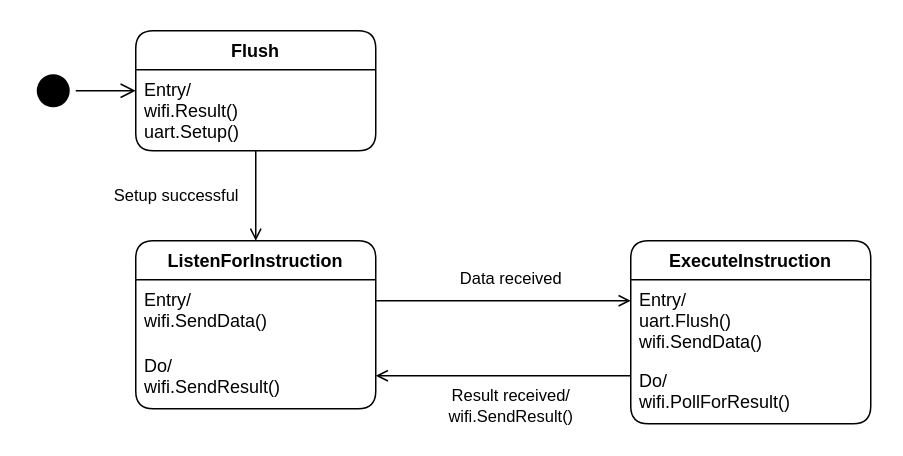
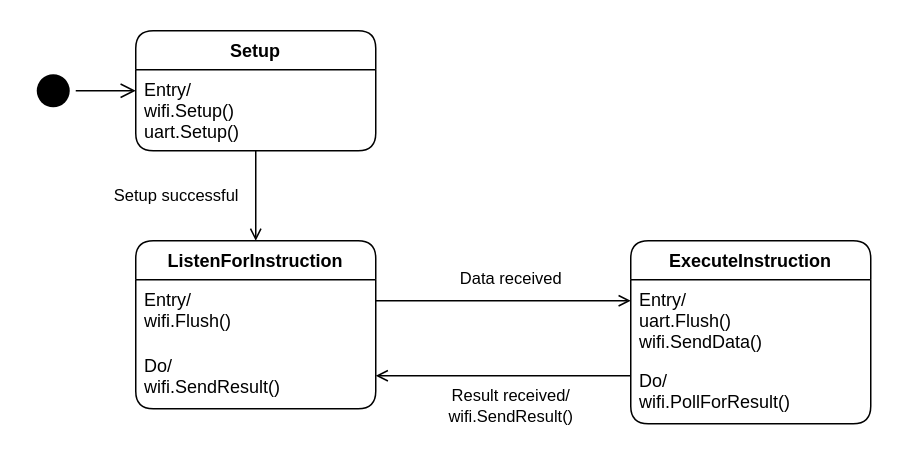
(255, 51) -> (255, 51)
(174, 90) -> (174, 90)
(174, 300) -> (174, 300)
